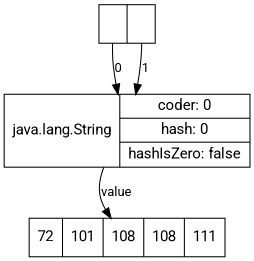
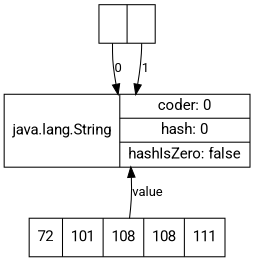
(99, 189) -> (131, 198)
